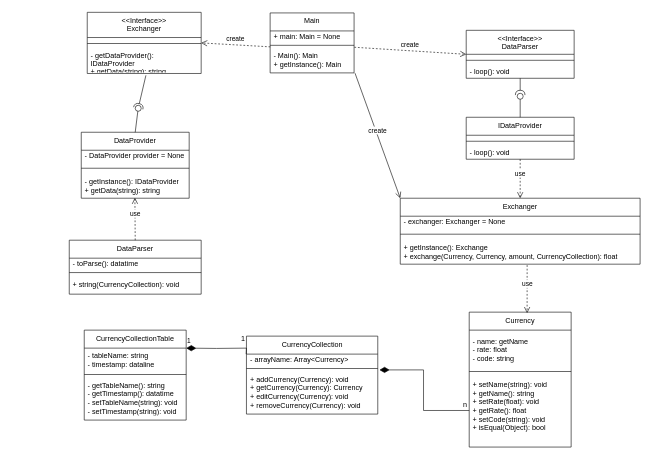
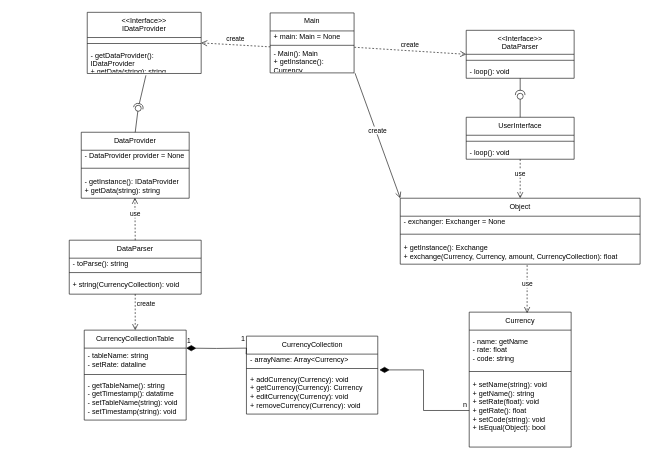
(144, 25) -> (144, 25)
(312, 60) -> (313, 60)
(521, 126) -> (521, 126)
(521, 207) -> (521, 207)
(111, 264) -> (107, 264)
none -> (135, 313)
(125, 360) -> (122, 360)
